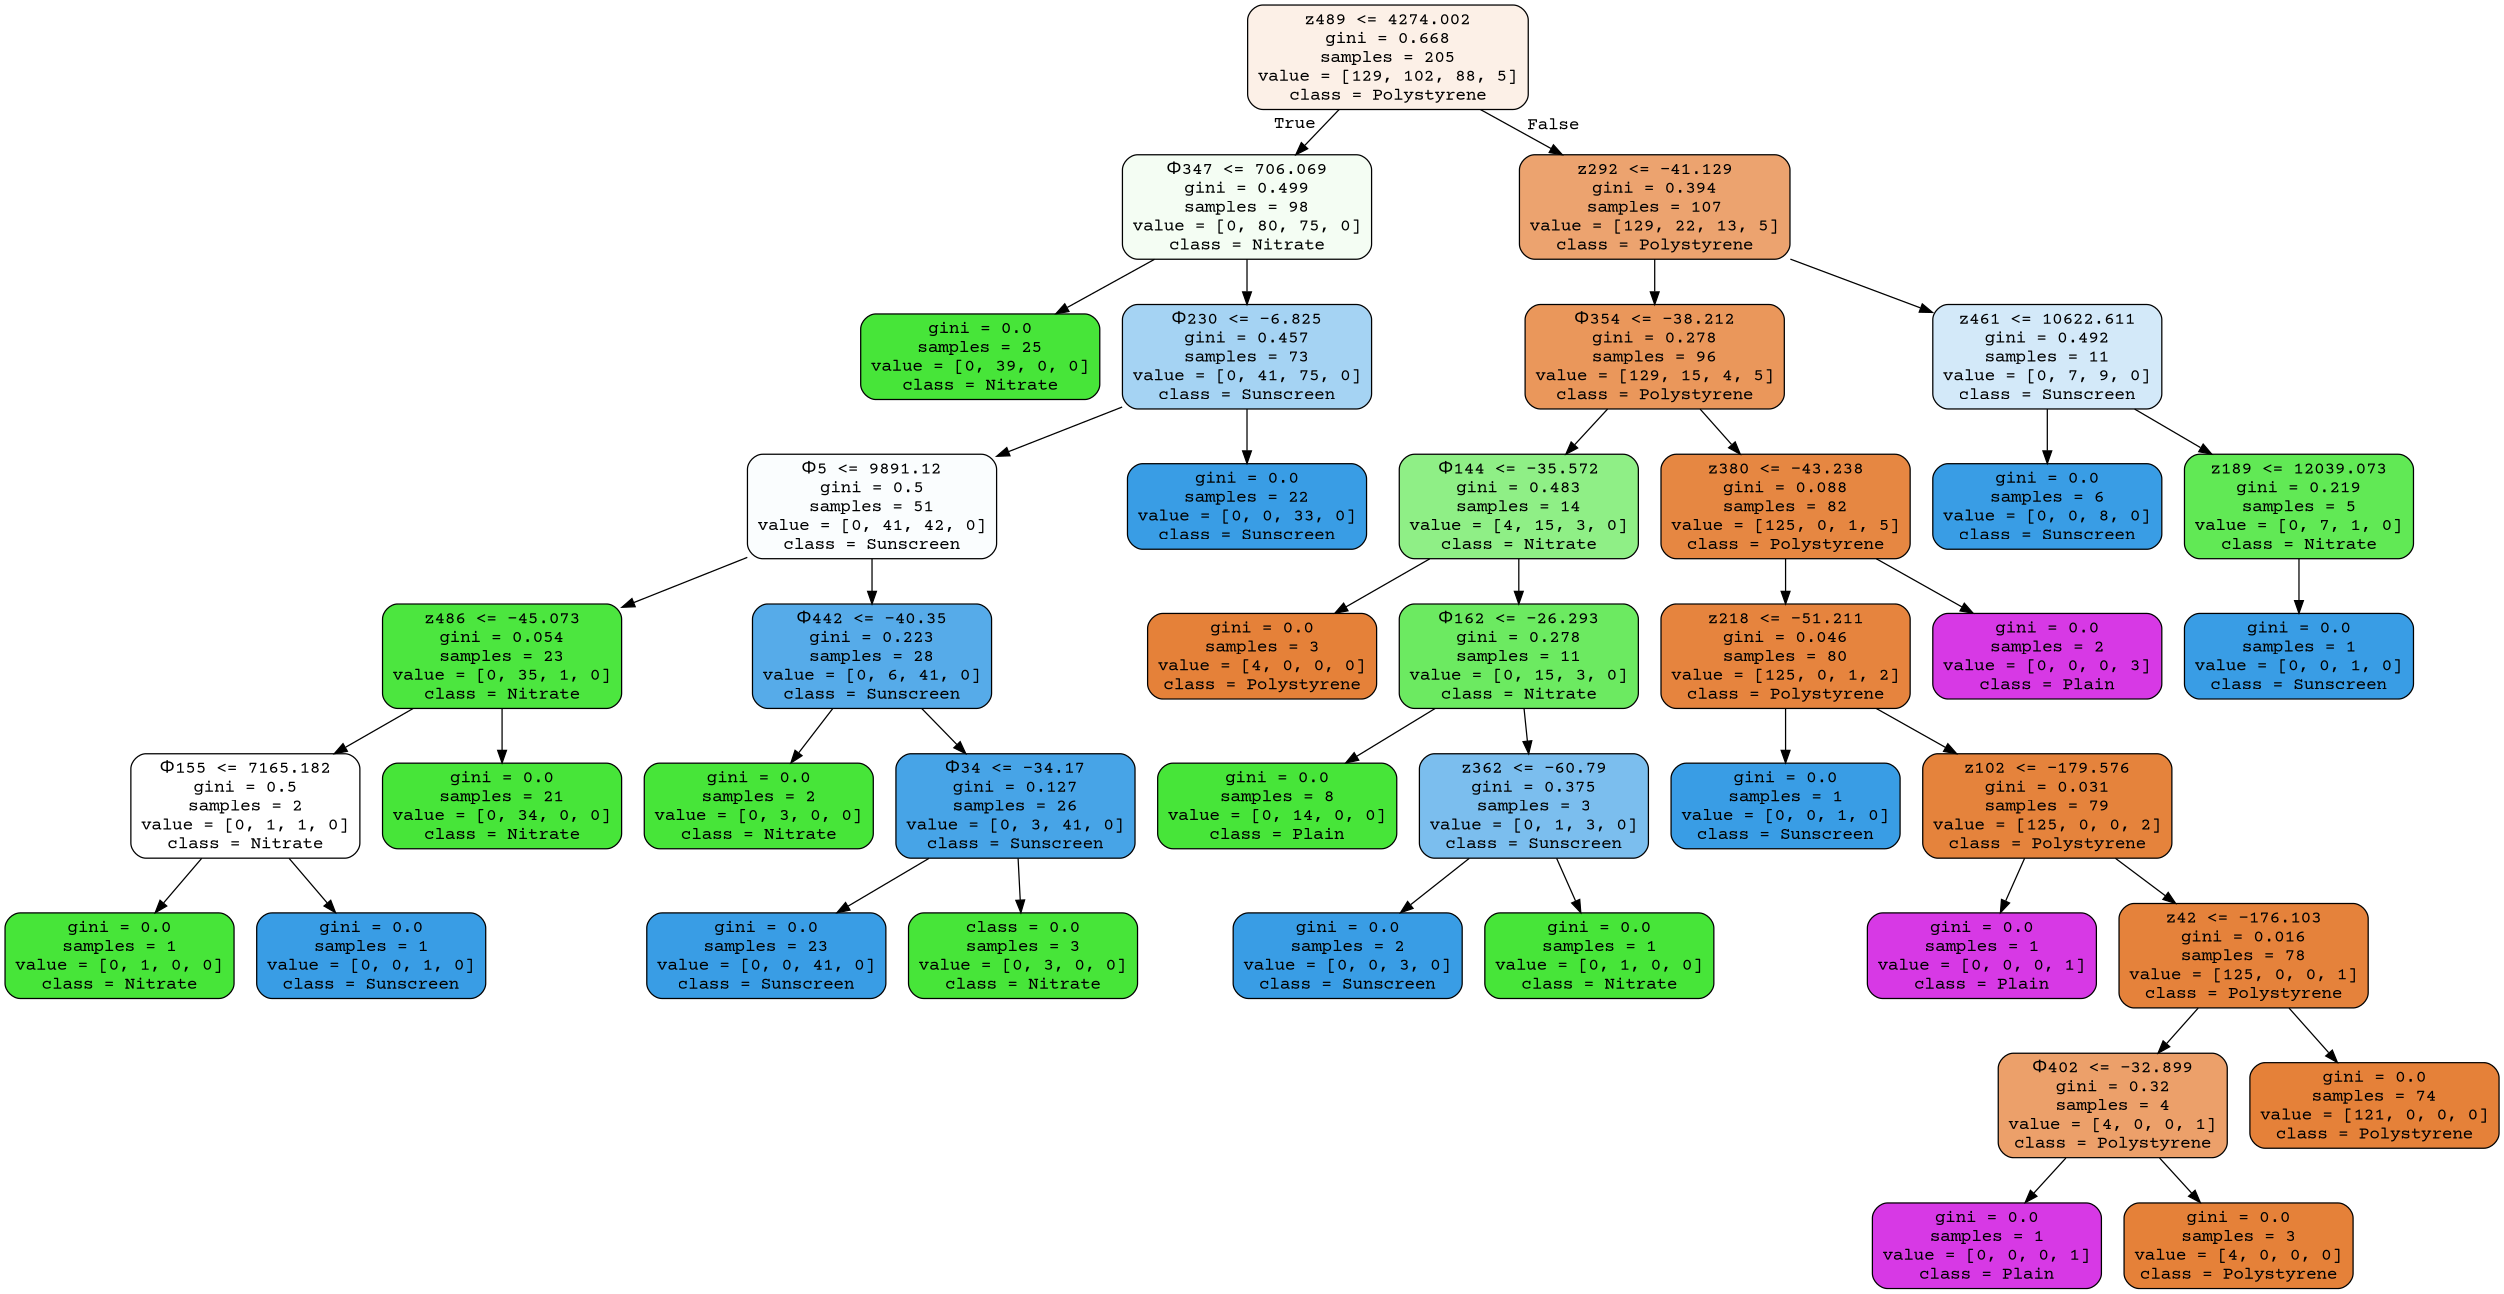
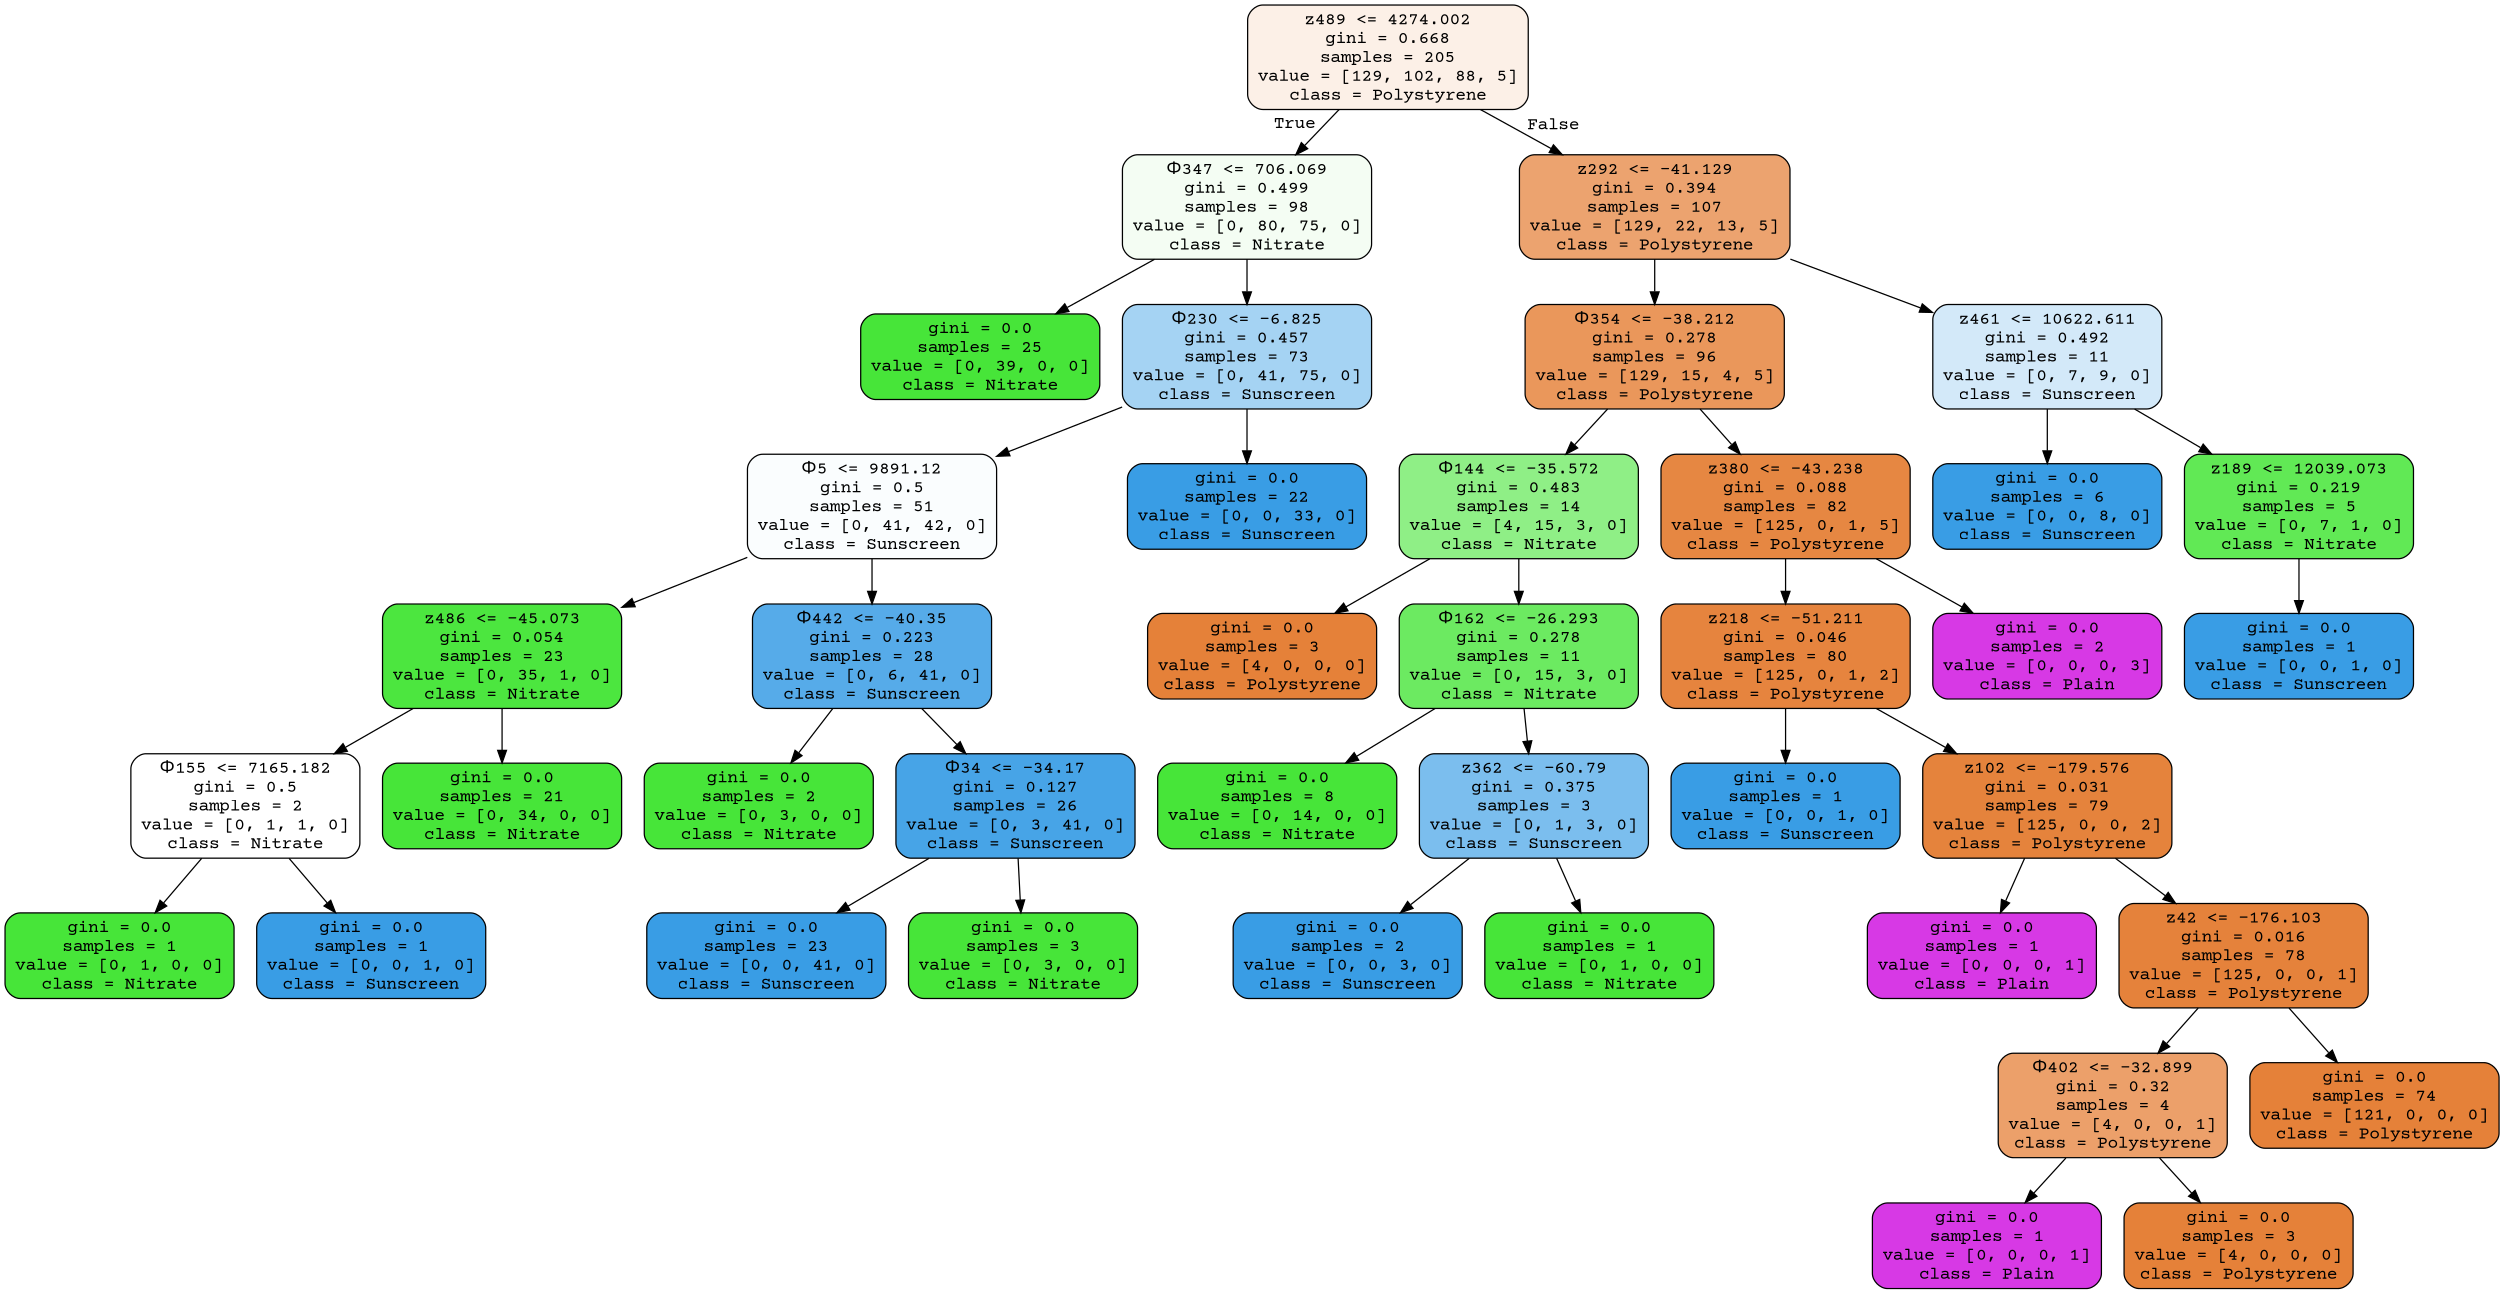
(1277, 806) -> (1277, 806)
(1023, 956) -> (1023, 956)
